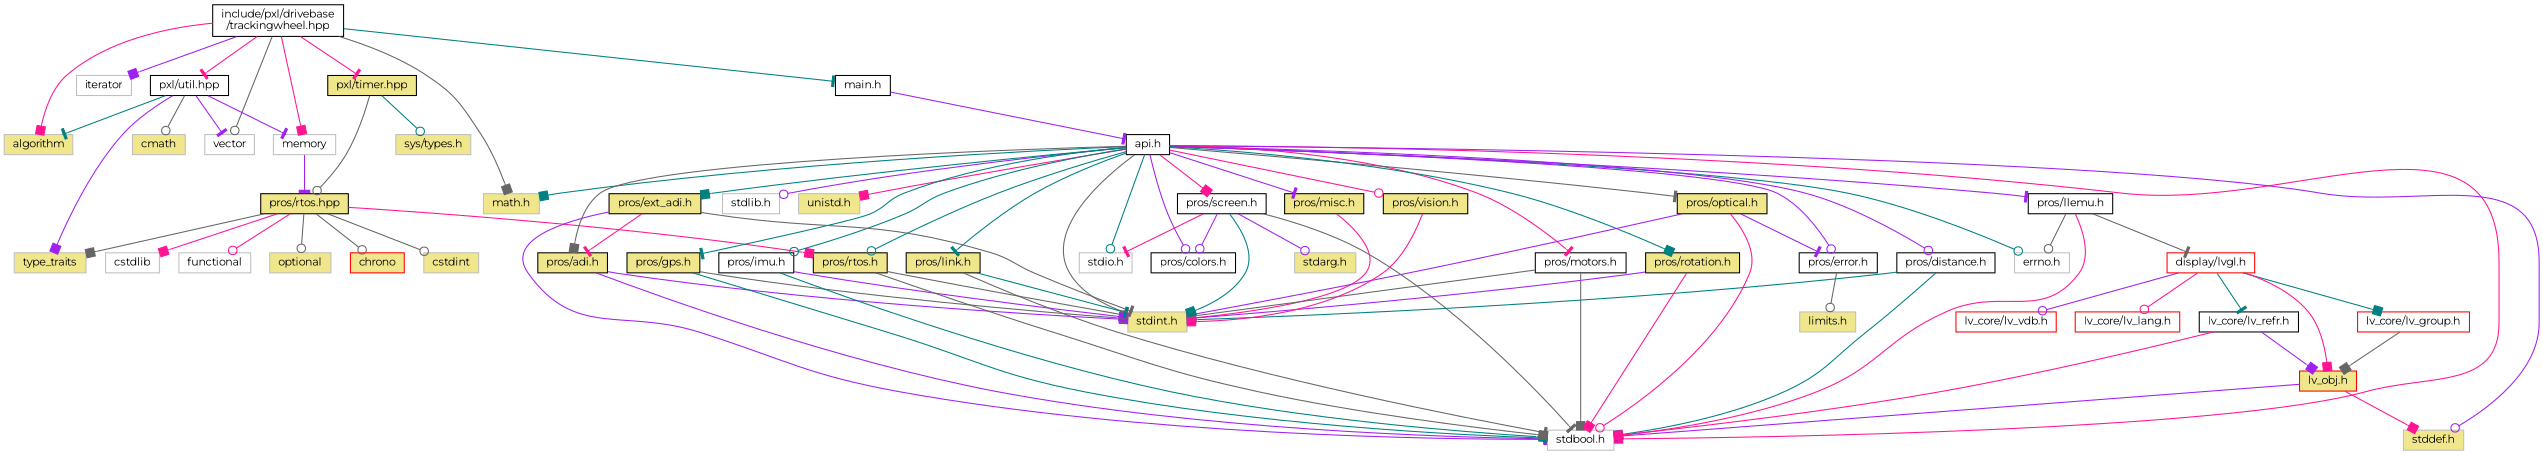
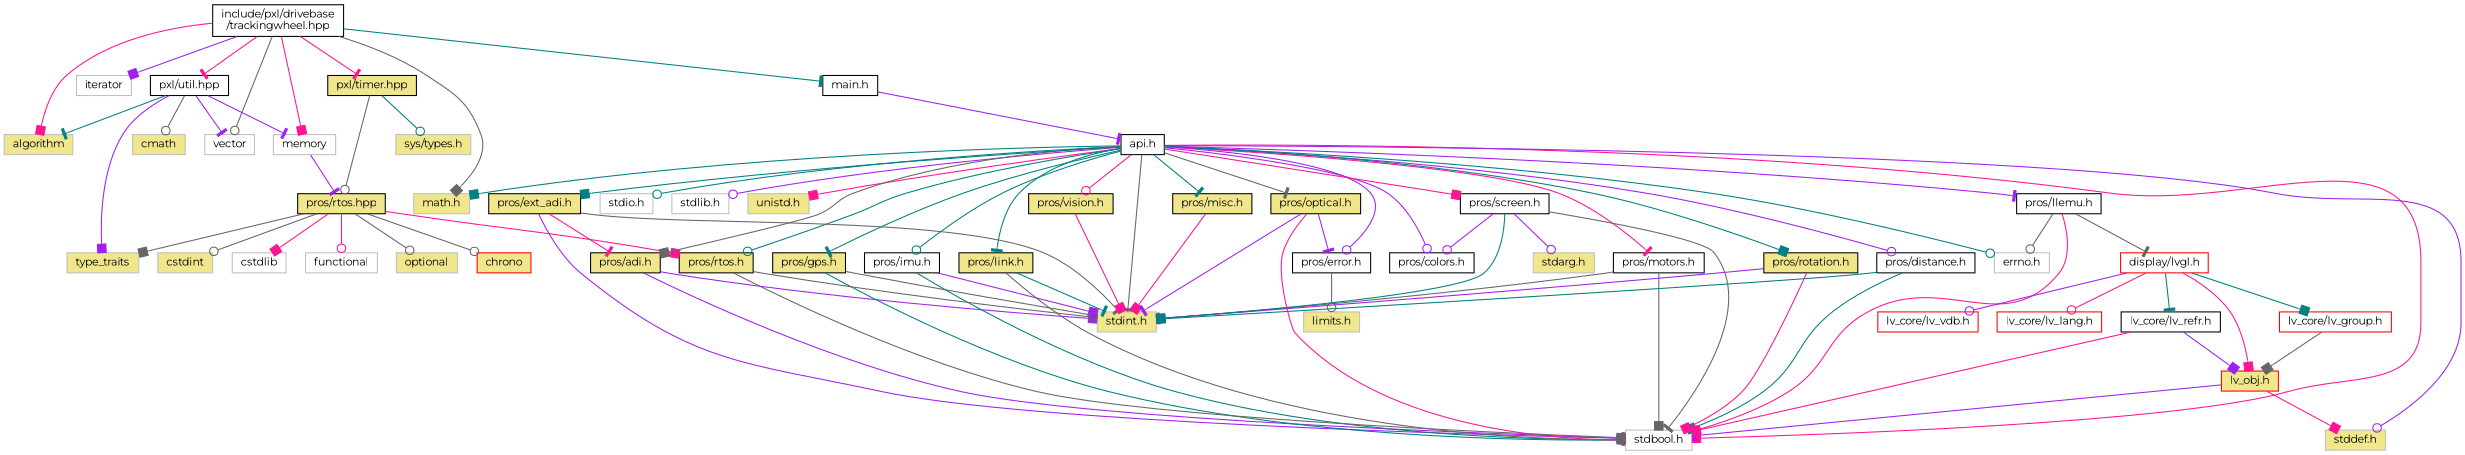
(1231, 172) -> (1175, 172)
(1166, 232) -> none
